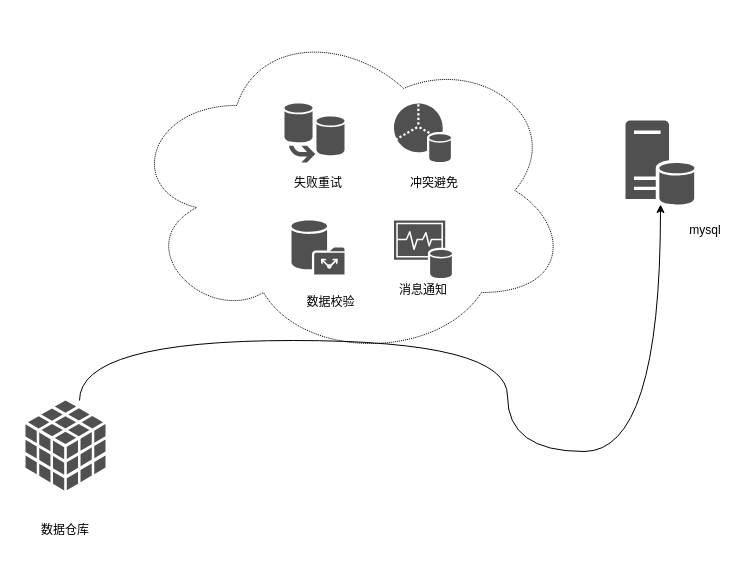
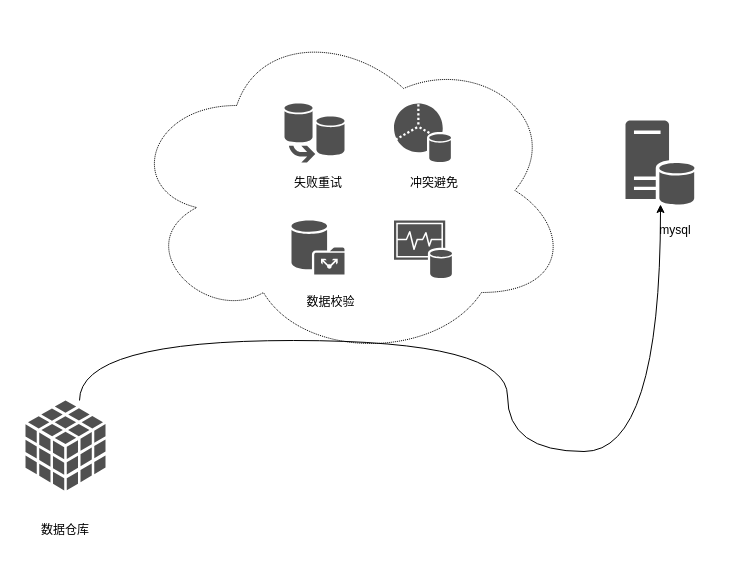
(706, 231) -> (676, 231)
(423, 291) -> none
